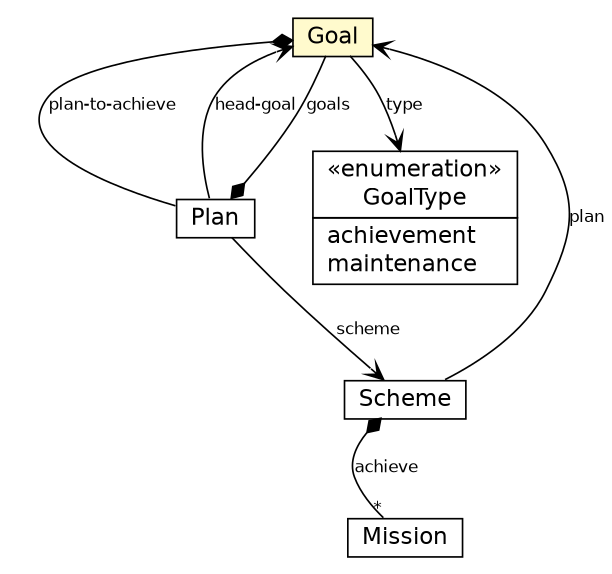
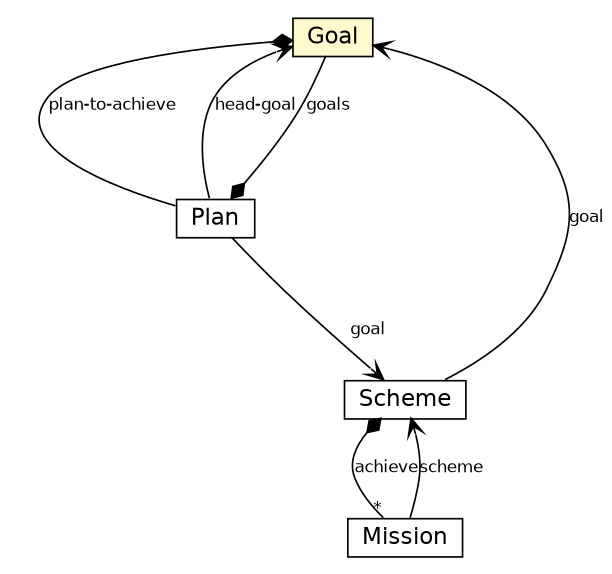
(414, 218) -> none
(587, 218) -> (587, 218)
(369, 330) -> (369, 330)
none -> (419, 477)
